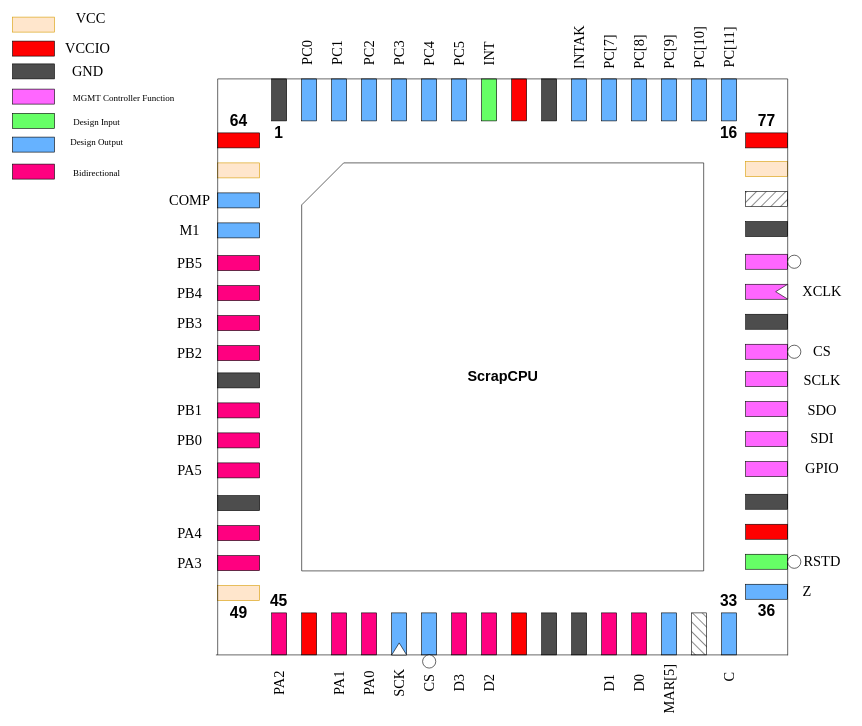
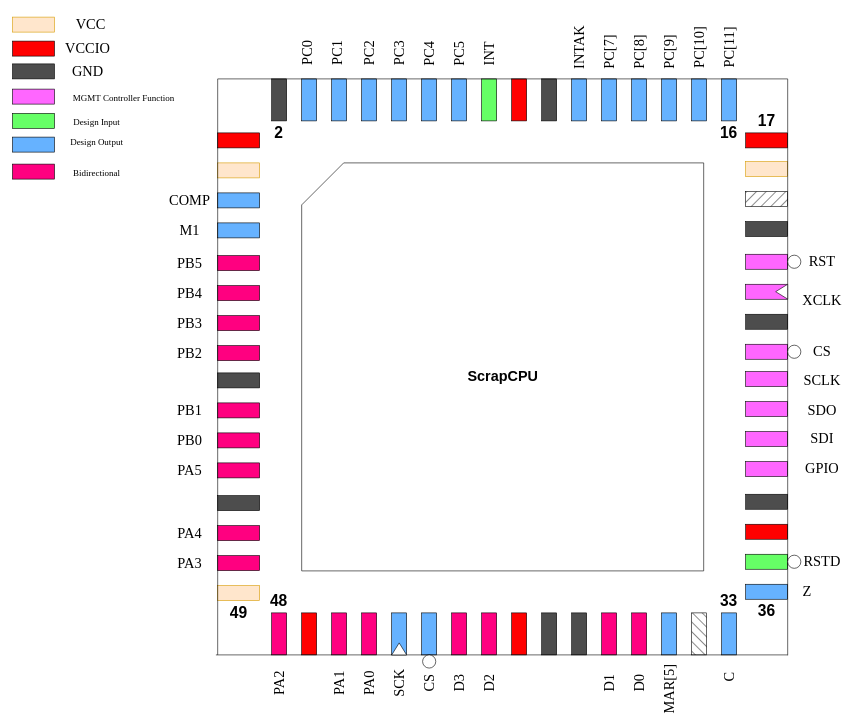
(90, 19) -> (90, 25)
(238, 121) -> none
(767, 121) -> (767, 121)
(279, 133) -> (279, 133)
none -> (822, 262)
(822, 292) -> (822, 301)
(279, 601) -> (279, 601)
